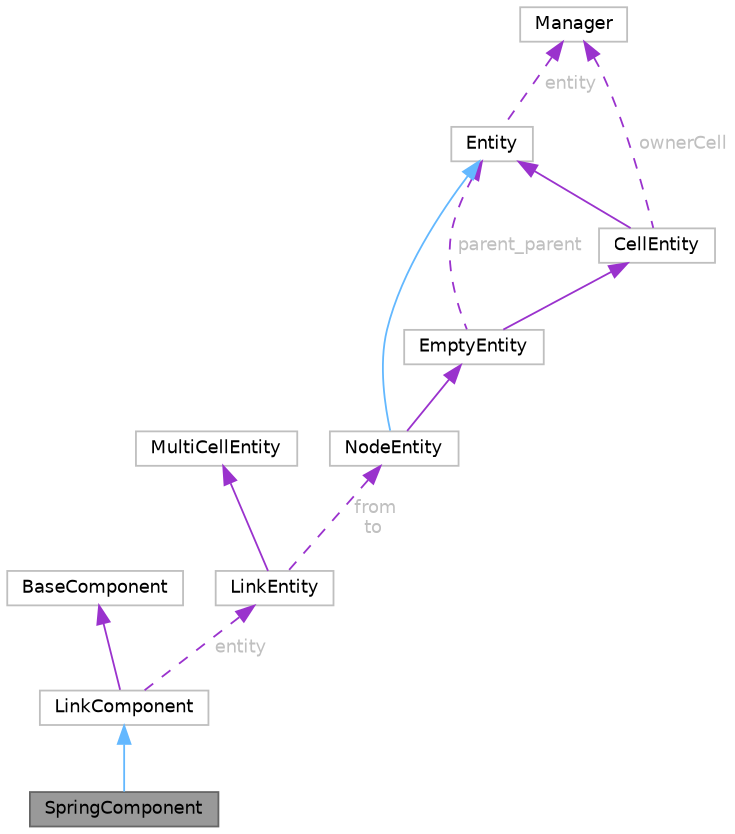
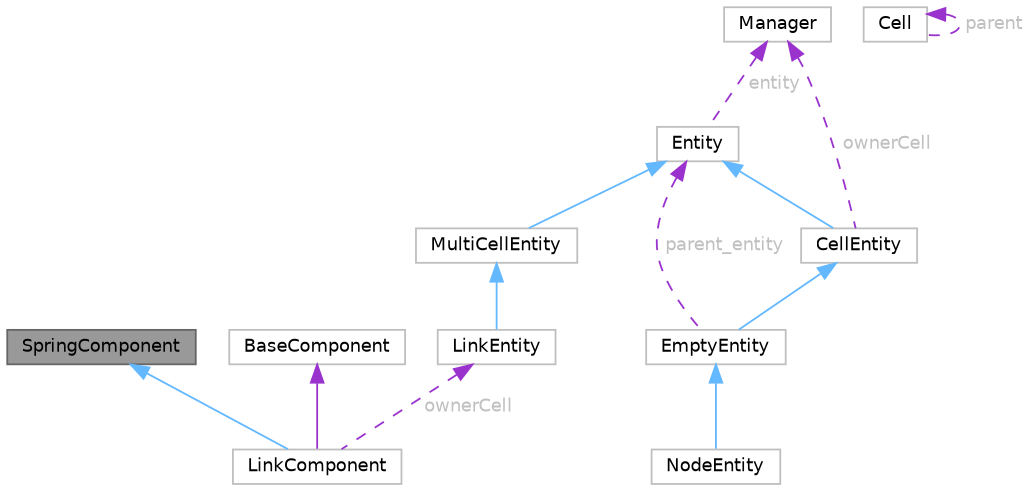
none -> (895, 24)
(582, 200) -> (787, 200)
(517, 246) -> (722, 246)
(398, 295) -> (589, 199)
(557, 301) -> (780, 302)
(428, 405) -> (716, 416)
(328, 525) -> none
(249, 527) -> (497, 306)
(238, 648) -> (466, 407)
(124, 768) -> (217, 411)
